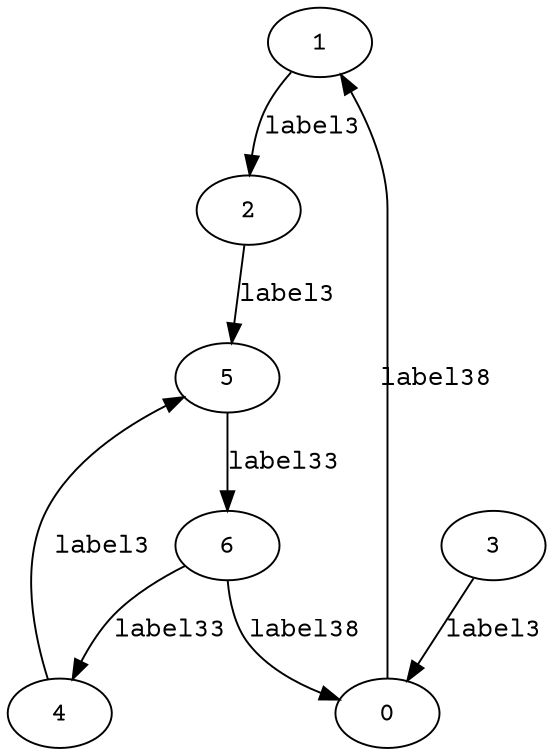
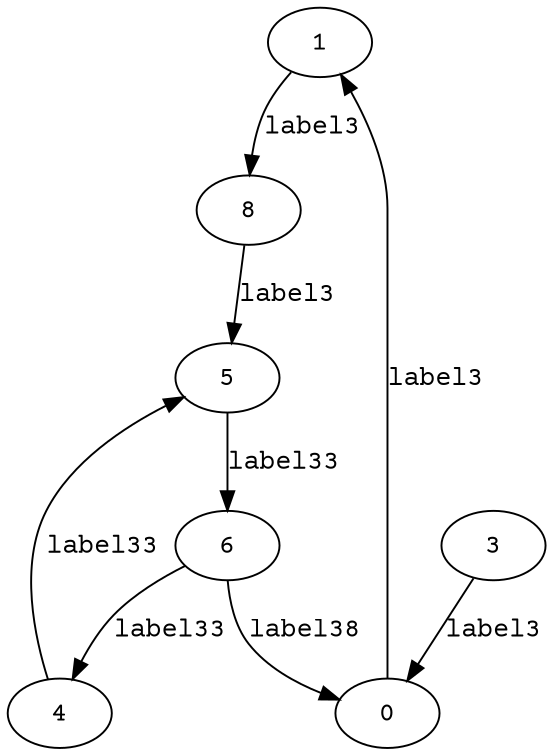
(249, 210) -> (249, 210)
(436, 378) -> (436, 378)
(102, 546) -> (102, 546)
